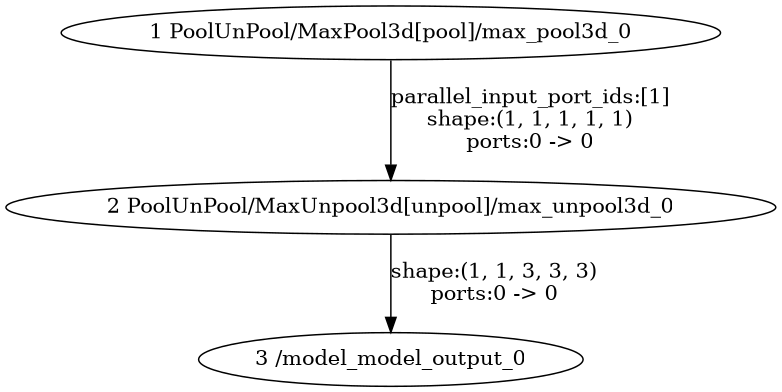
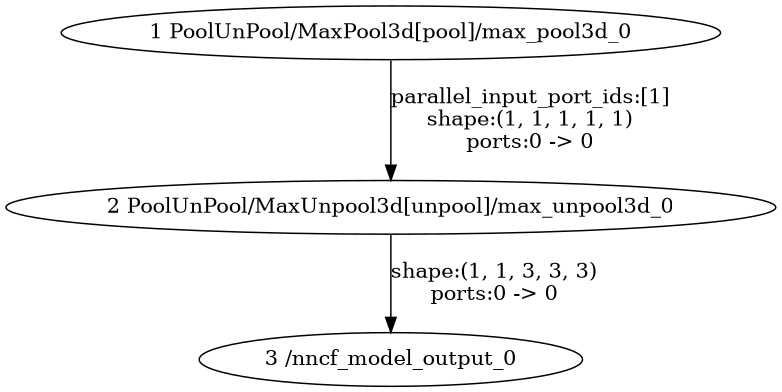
(391, 359) -> (391, 359)
